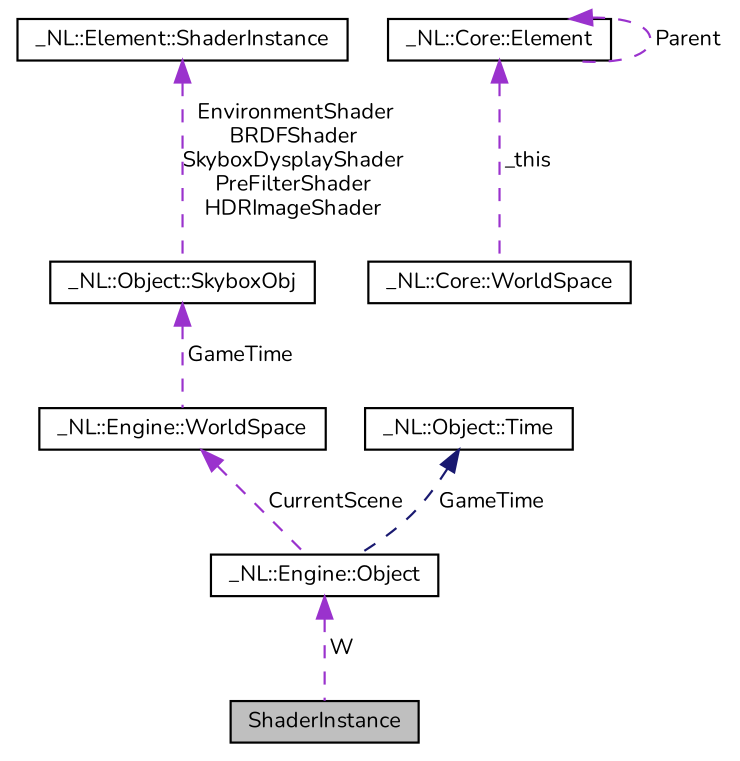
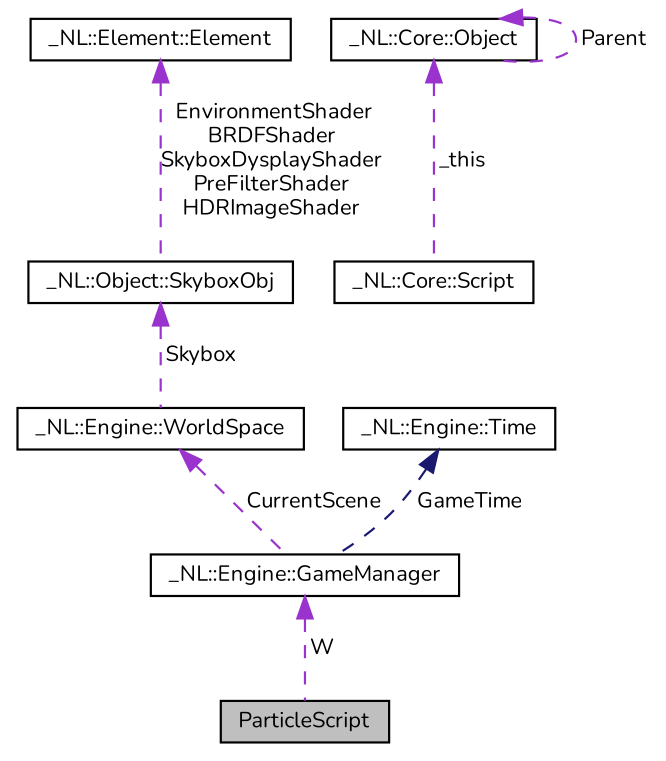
(183, 40) -> (161, 40)
(500, 40) -> (434, 40)
(500, 282) -> (434, 282)
(238, 356) -> (199, 356)
(469, 429) -> (449, 429)
(325, 575) -> (305, 575)
(325, 722) -> (305, 722)
